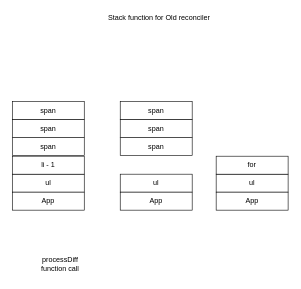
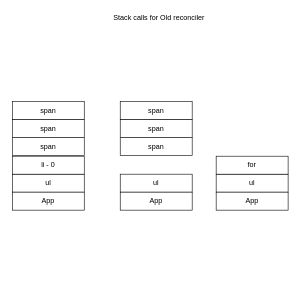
(159, 18) -> (159, 18)
(48, 165) -> (48, 165)
(60, 264) -> none
